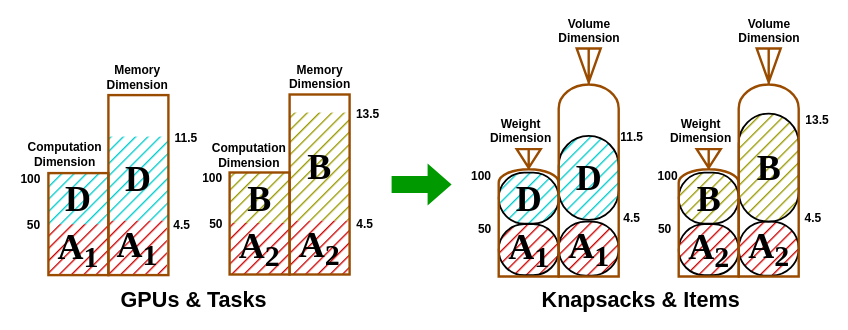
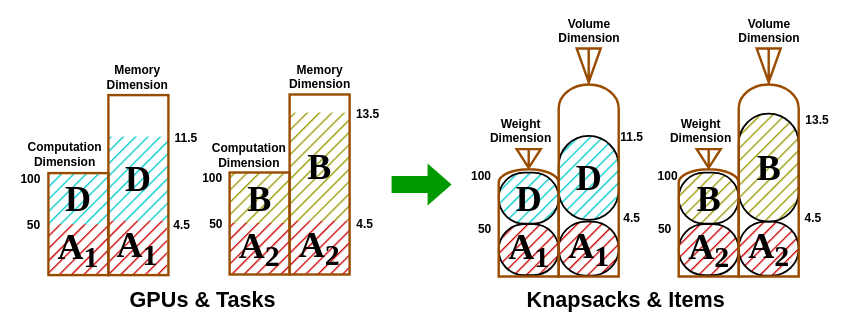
(194, 299) -> (203, 299)
(641, 299) -> (626, 299)
